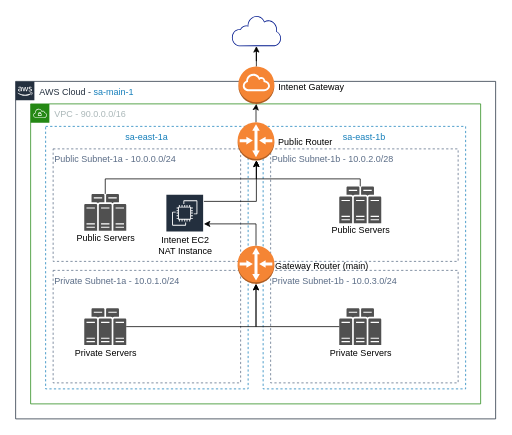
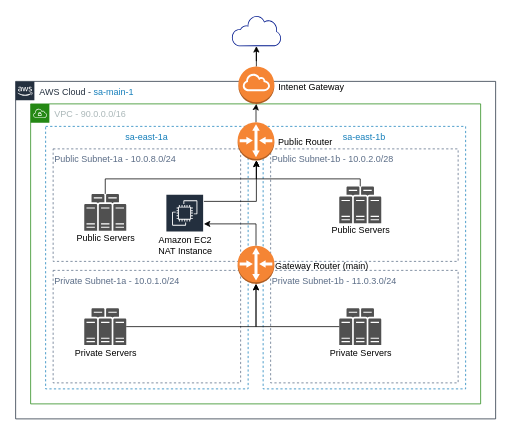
(120, 159) -> (120, 159)
(185, 246) -> (185, 246)
(341, 281) -> (341, 281)
